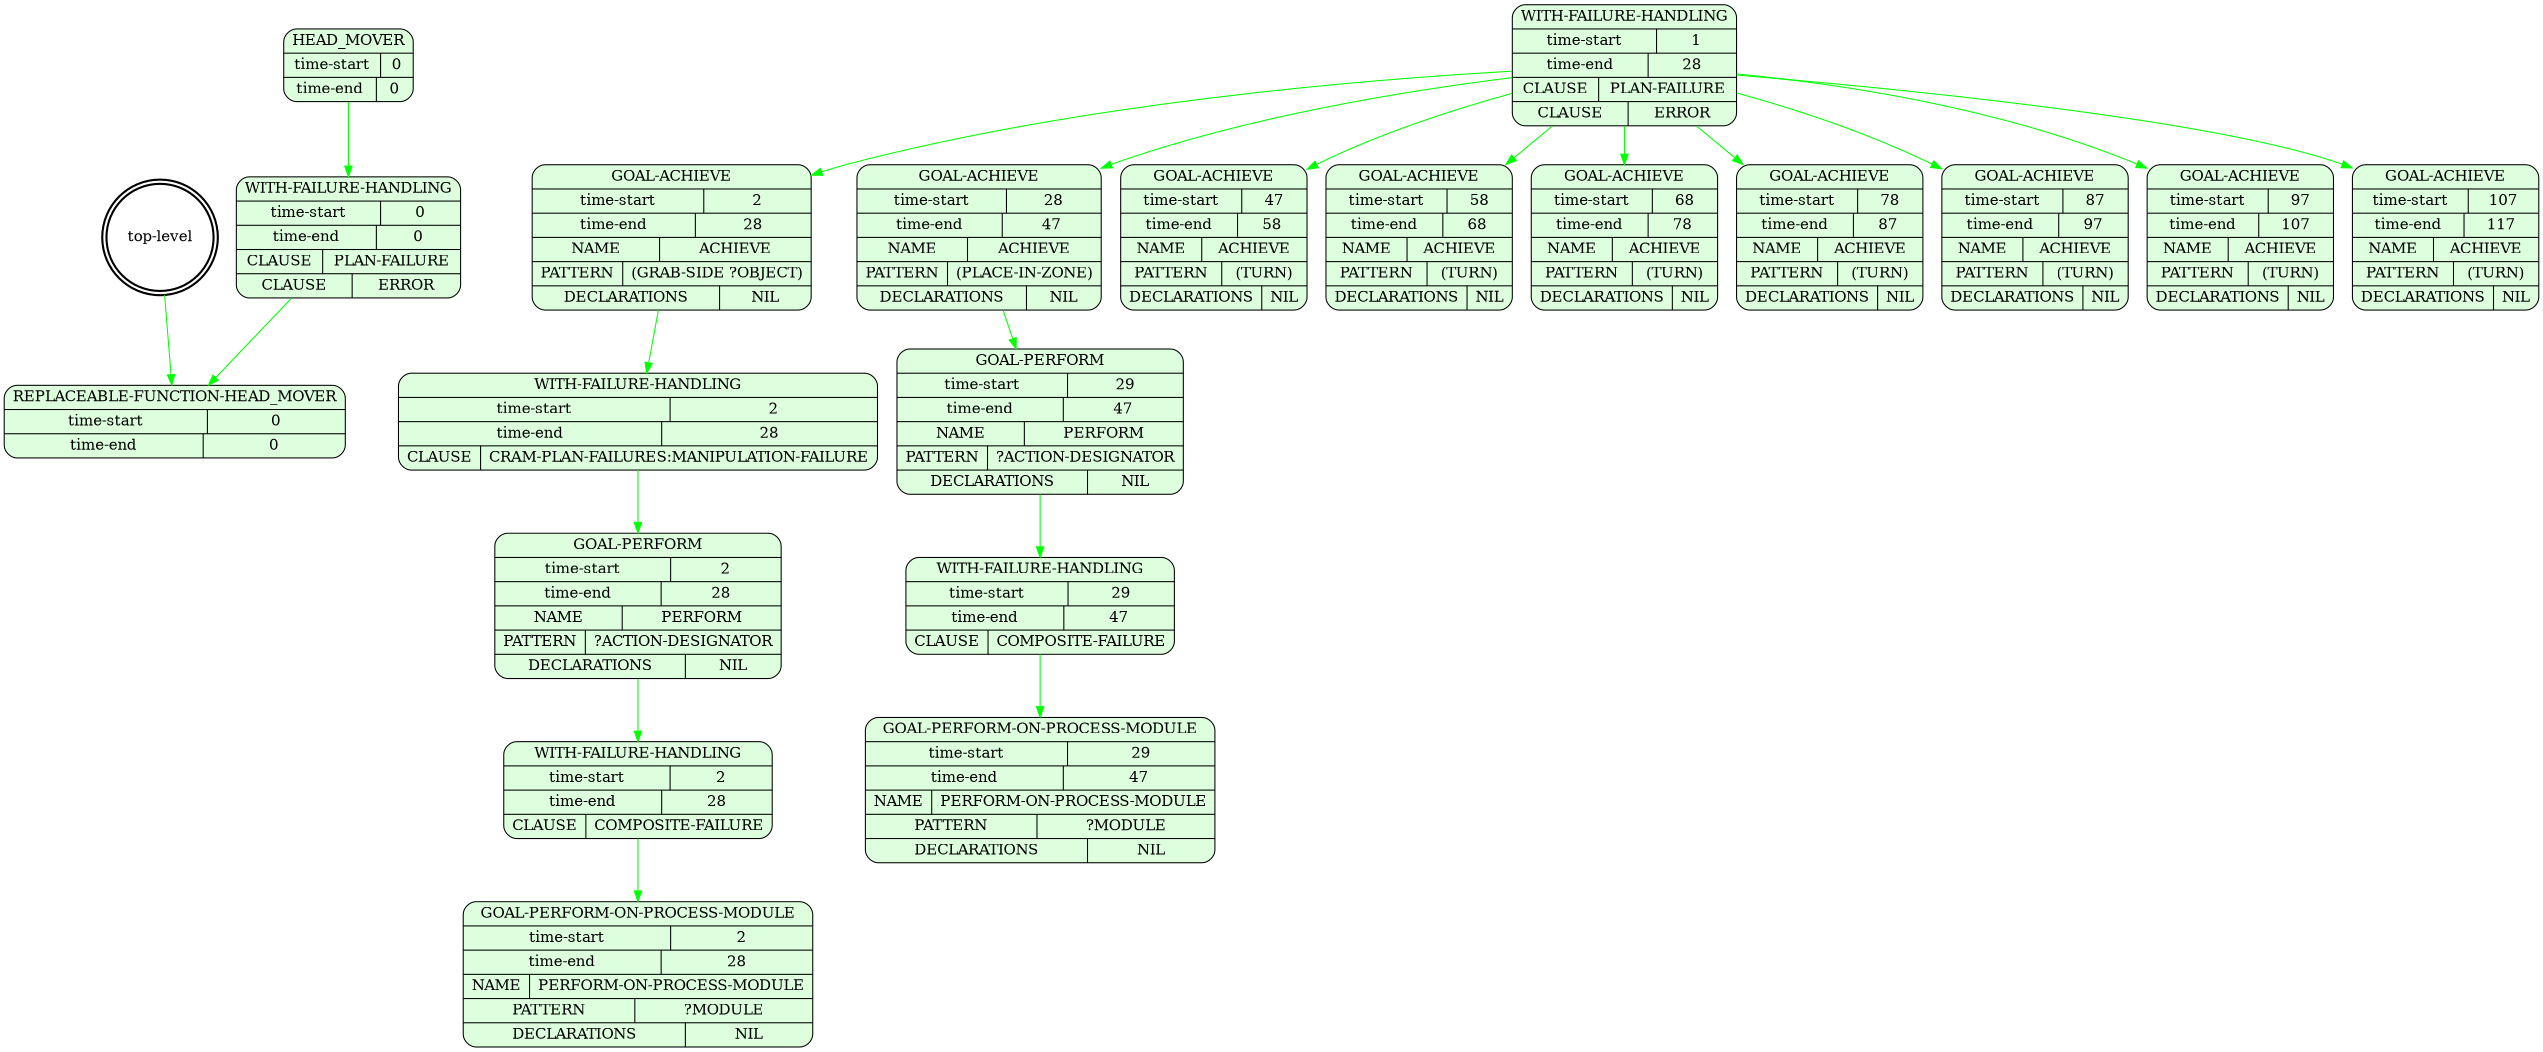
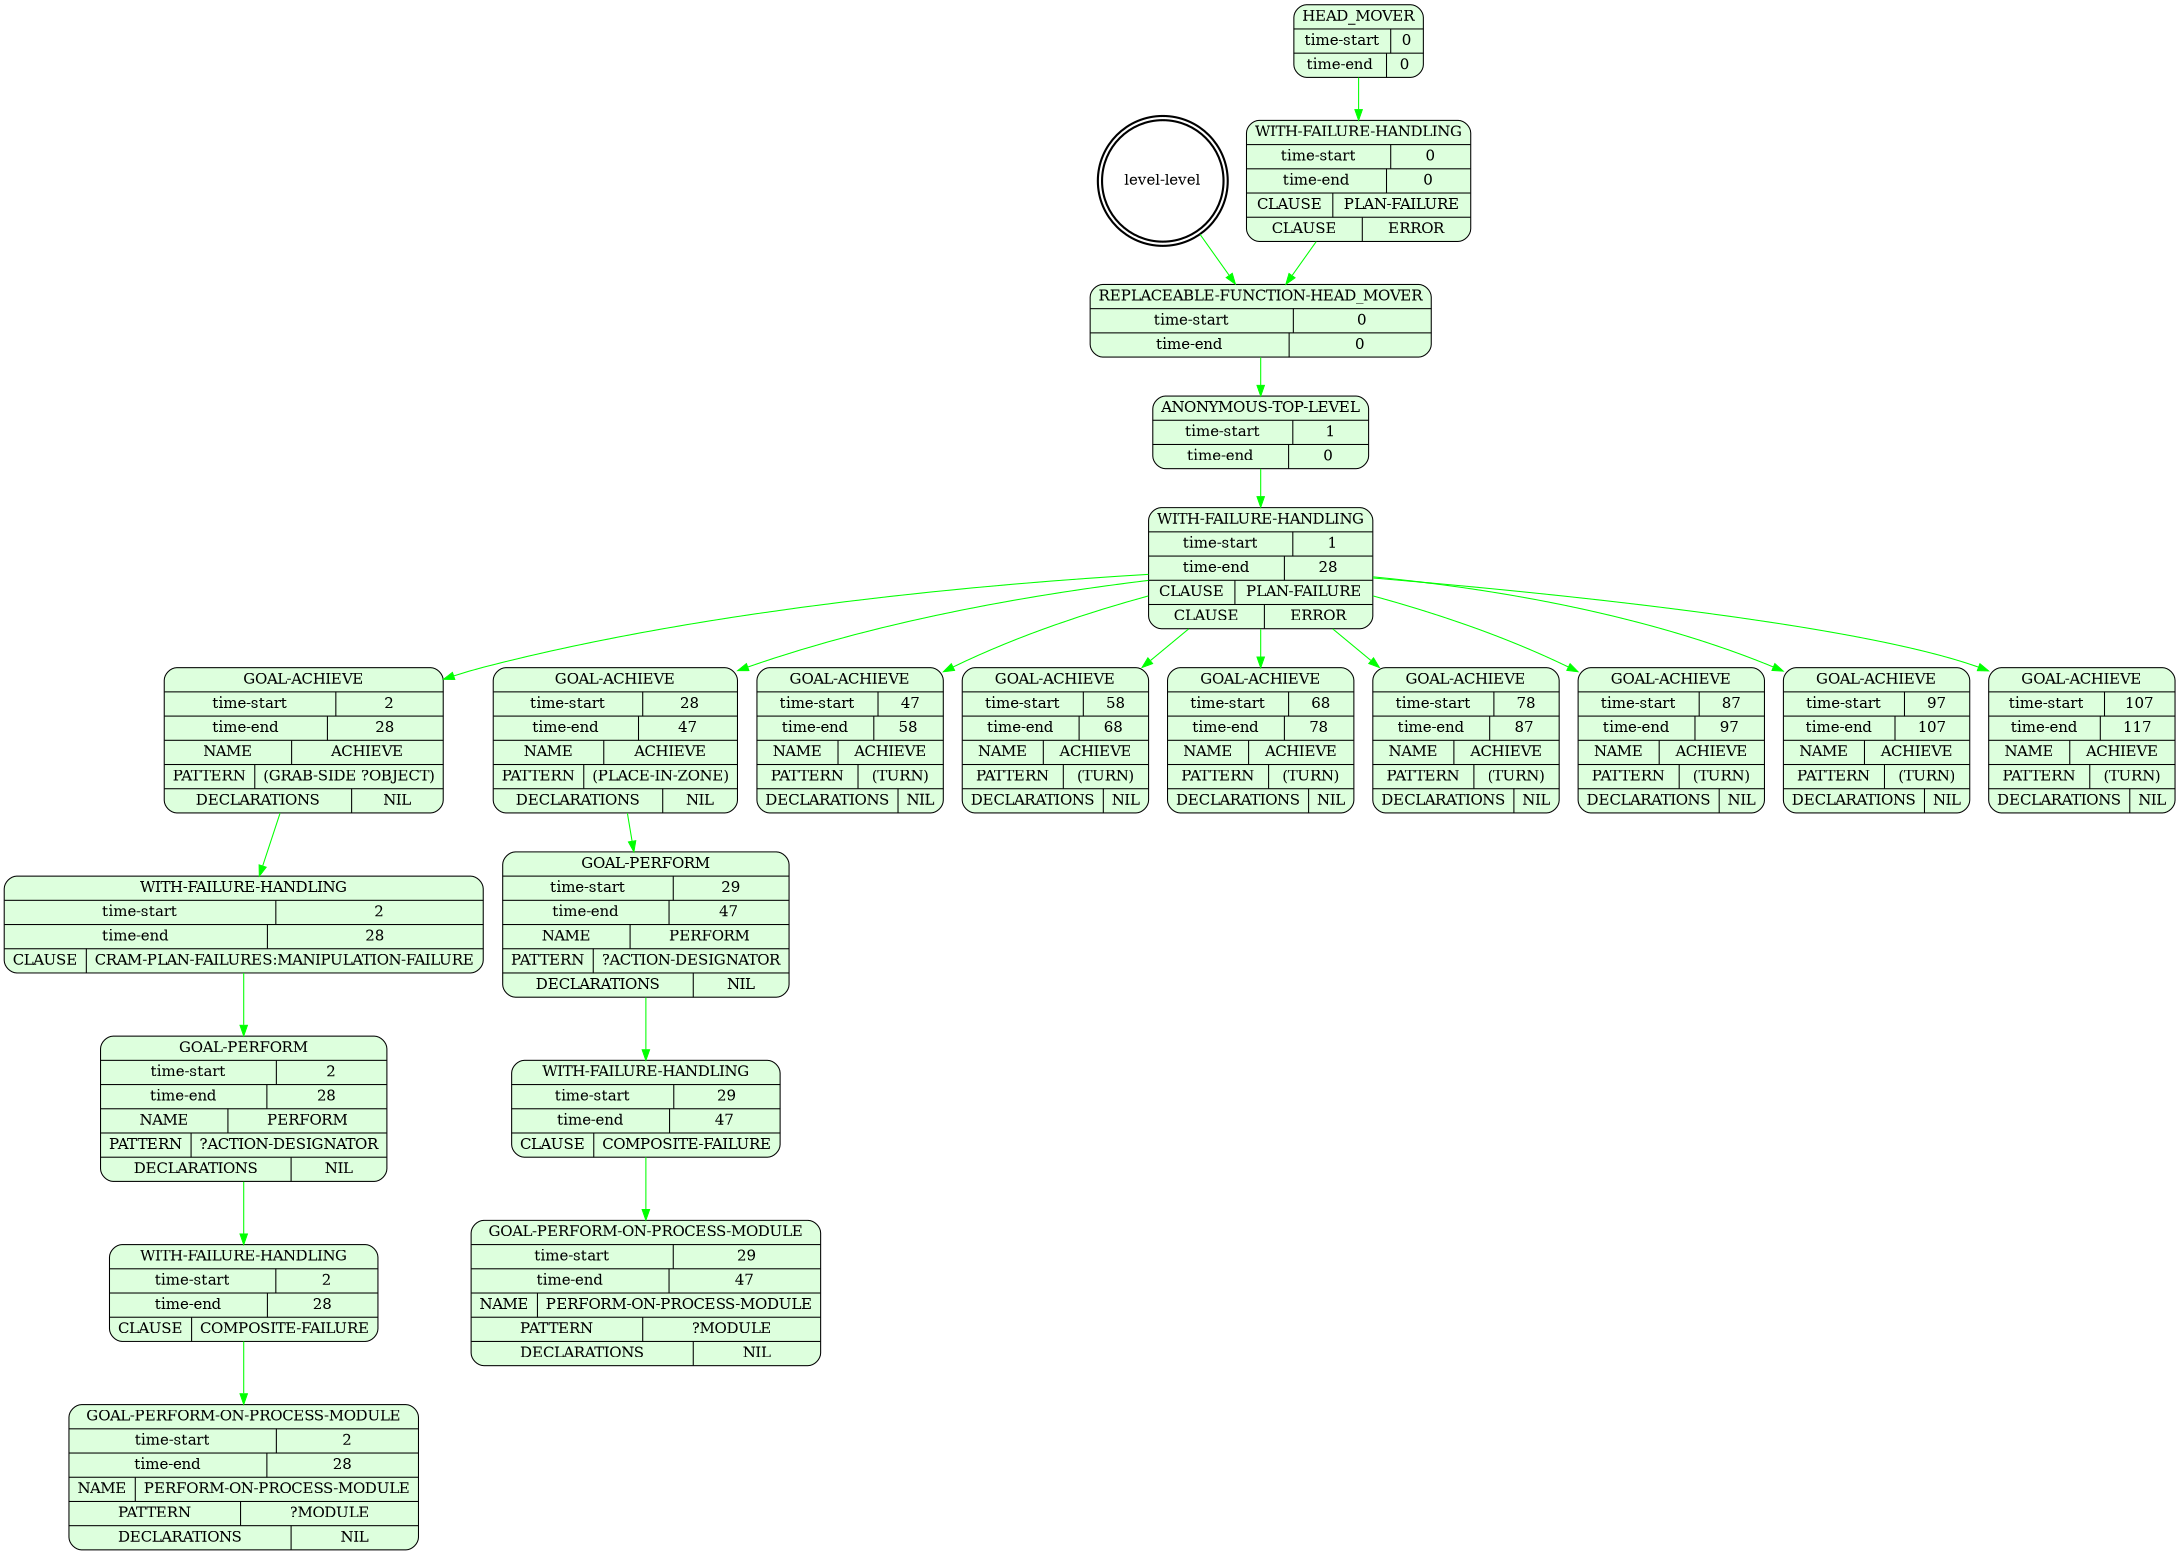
(160, 237) -> (1163, 181)
none -> (1261, 432)
